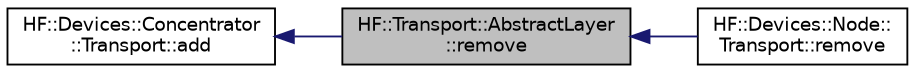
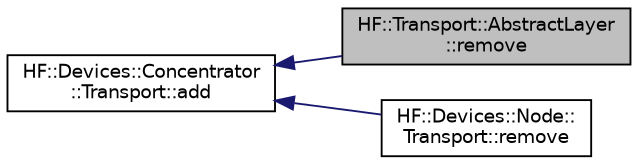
(674, 36) -> (338, 109)
